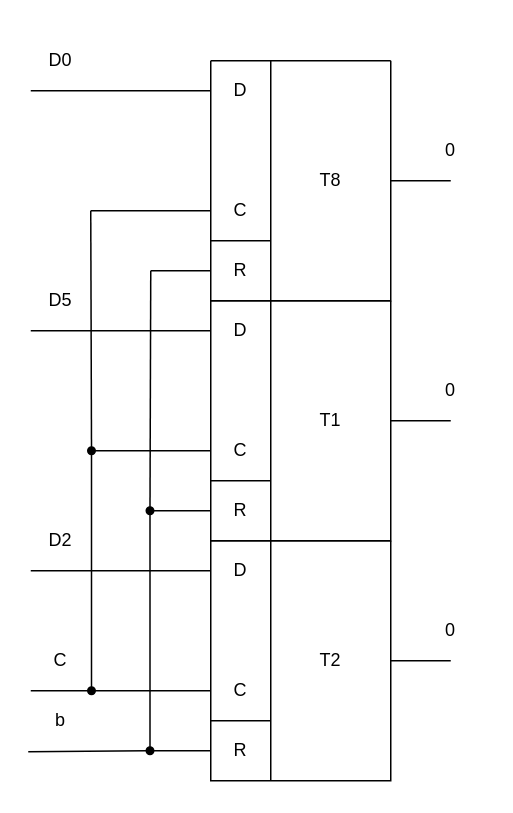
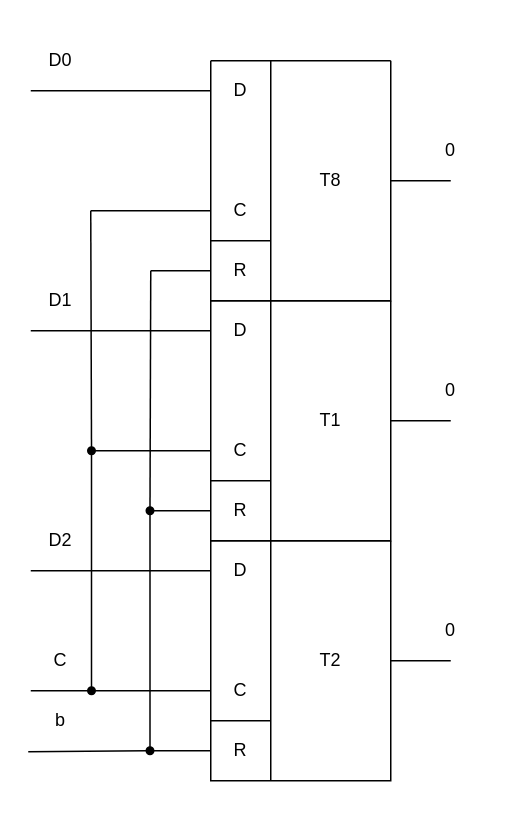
(61, 301) -> (61, 301)
